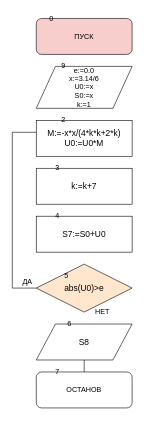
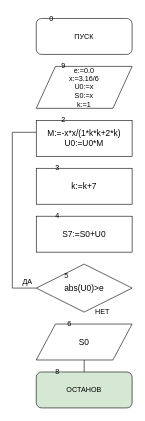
(84, 36) -> (84, 36)
(84, 87) -> (84, 87)
(84, 138) -> (84, 138)
(84, 288) -> (84, 288)
(84, 342) -> (84, 342)
(58, 372) -> (58, 372)
(84, 390) -> (84, 390)
